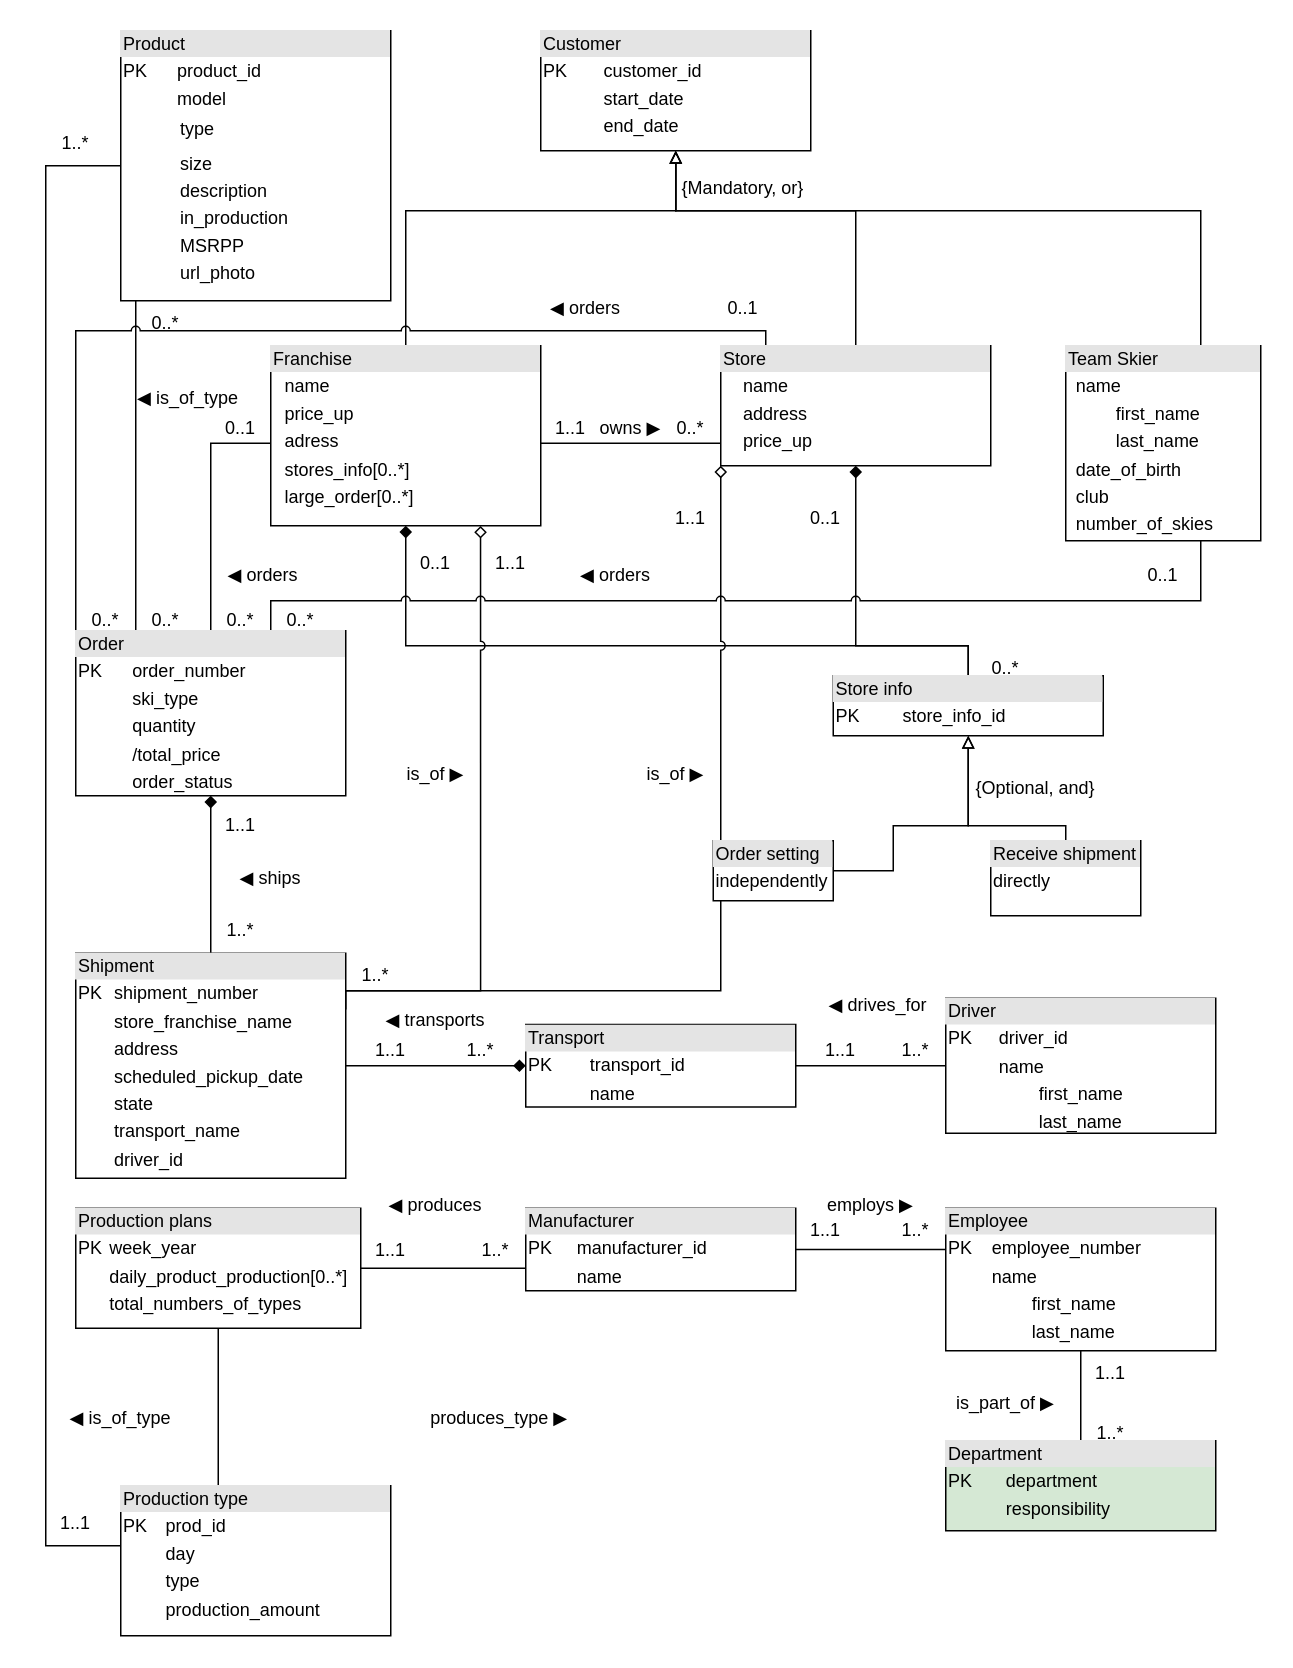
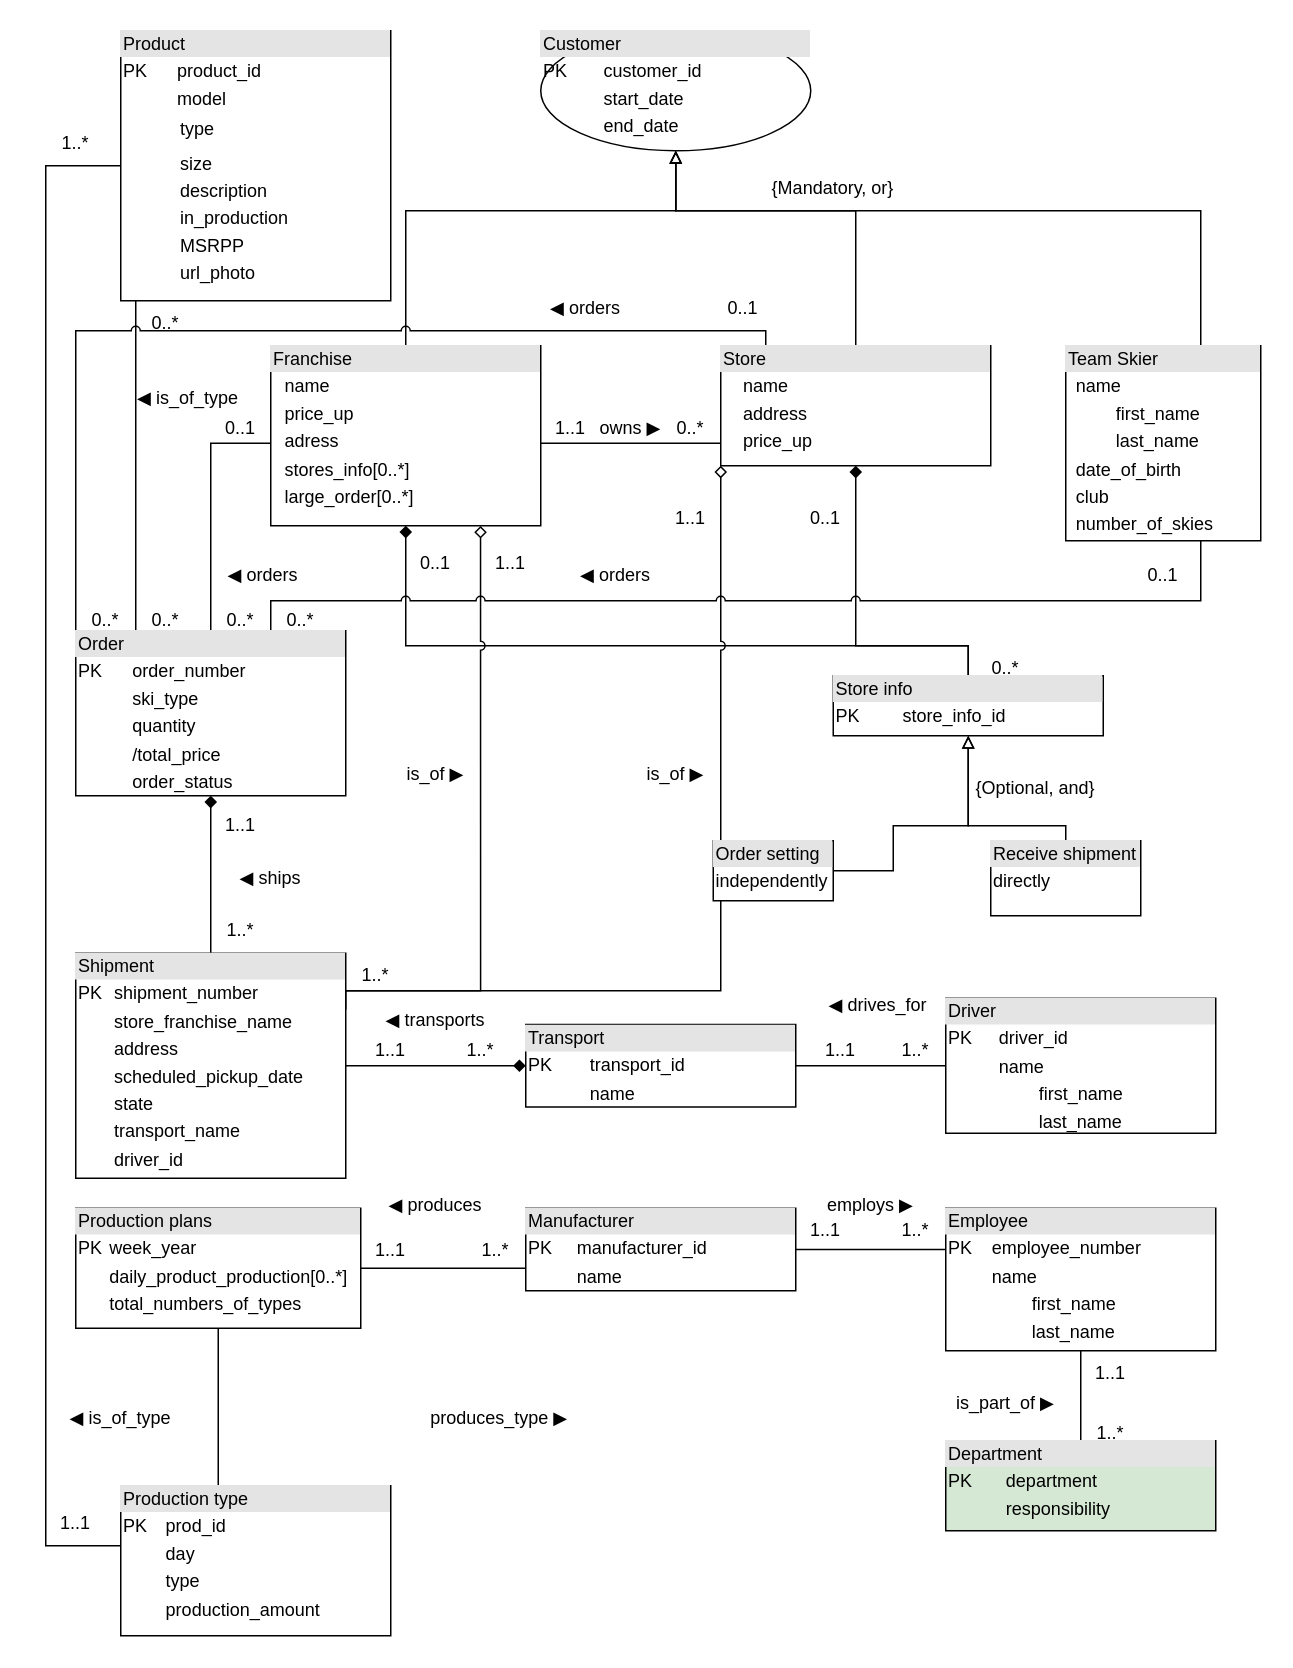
(676, 91) -> (676, 91)
(743, 188) -> (833, 188)
